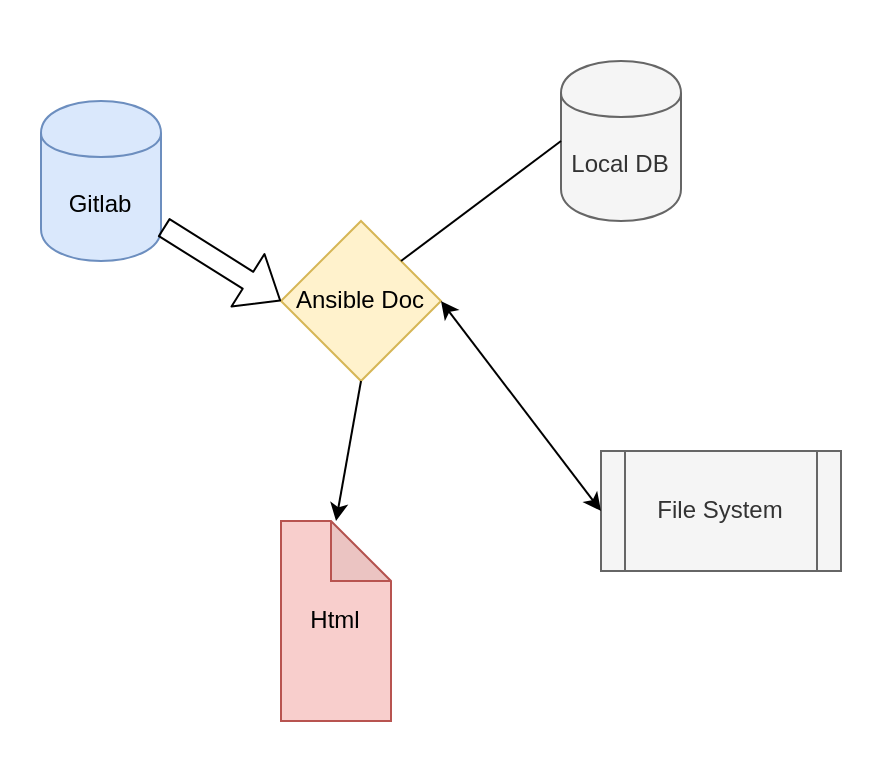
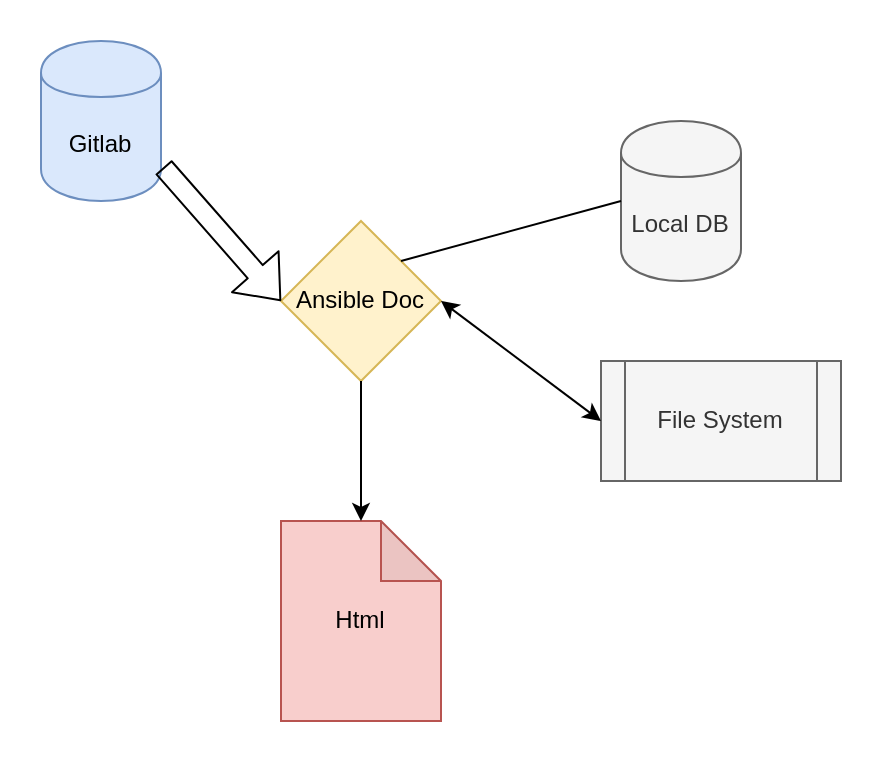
(621, 141) -> (681, 201)
(101, 181) -> (101, 121)
(721, 511) -> (721, 421)
(336, 621) -> (361, 621)
